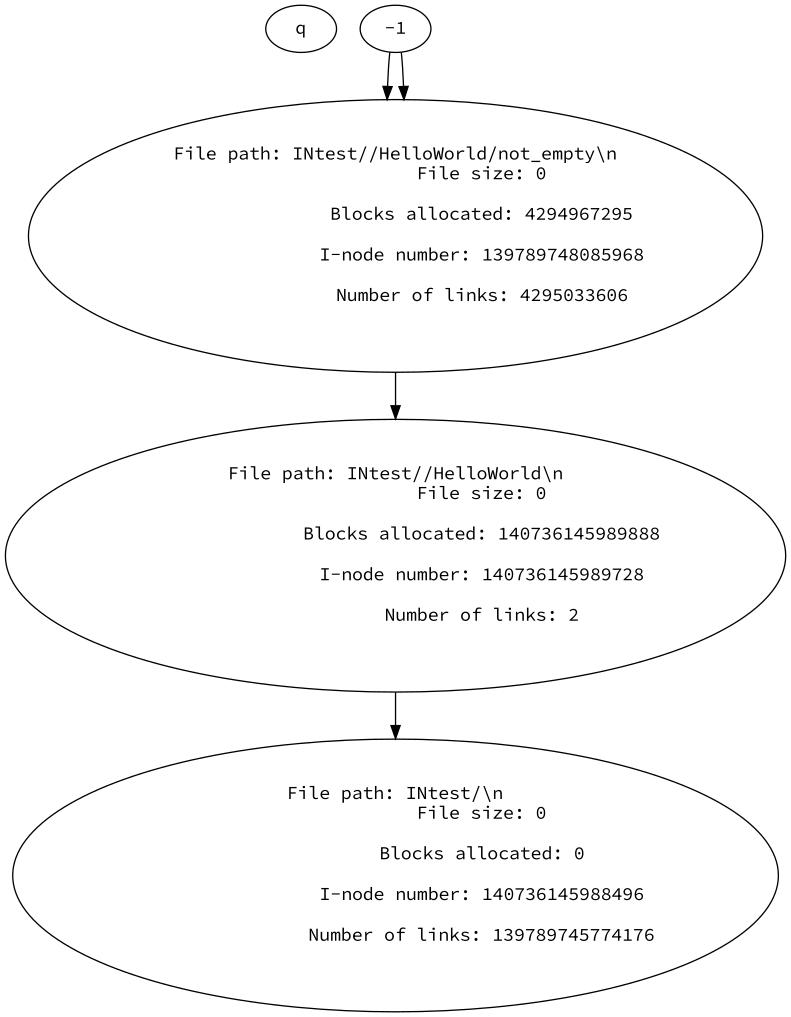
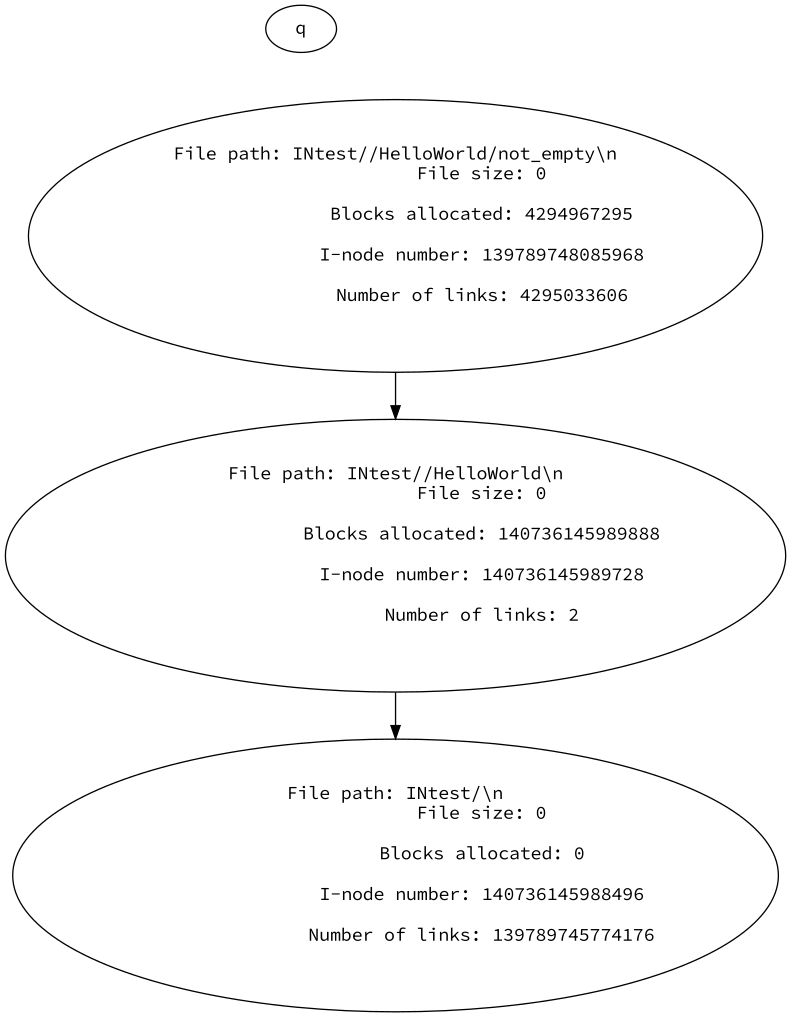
(396, 29) -> none
